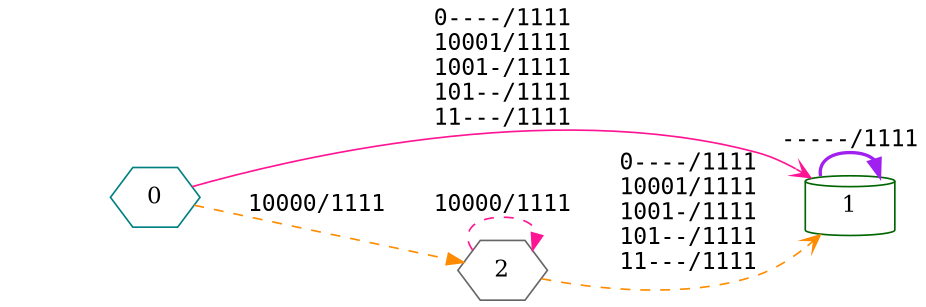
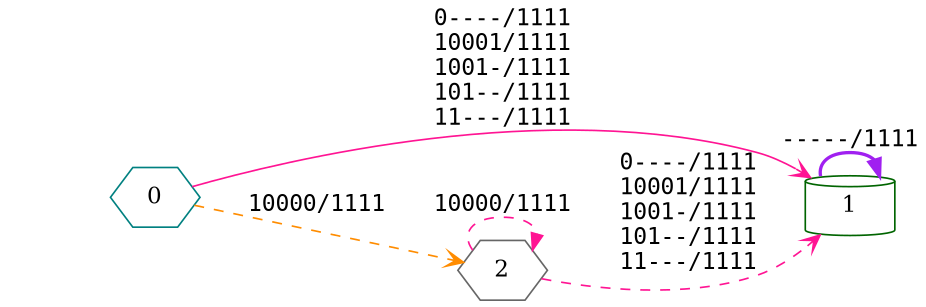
(321, 232) -> (321, 232)
(679, 289) -> (679, 289)
